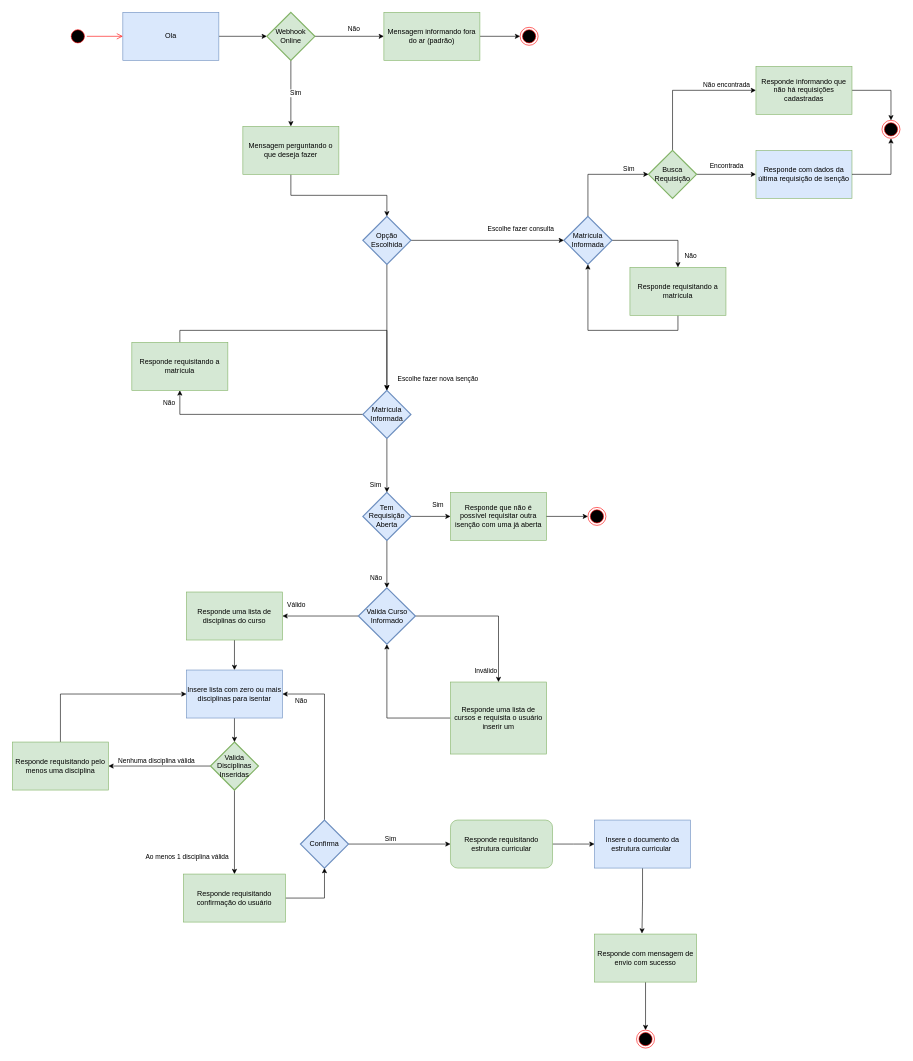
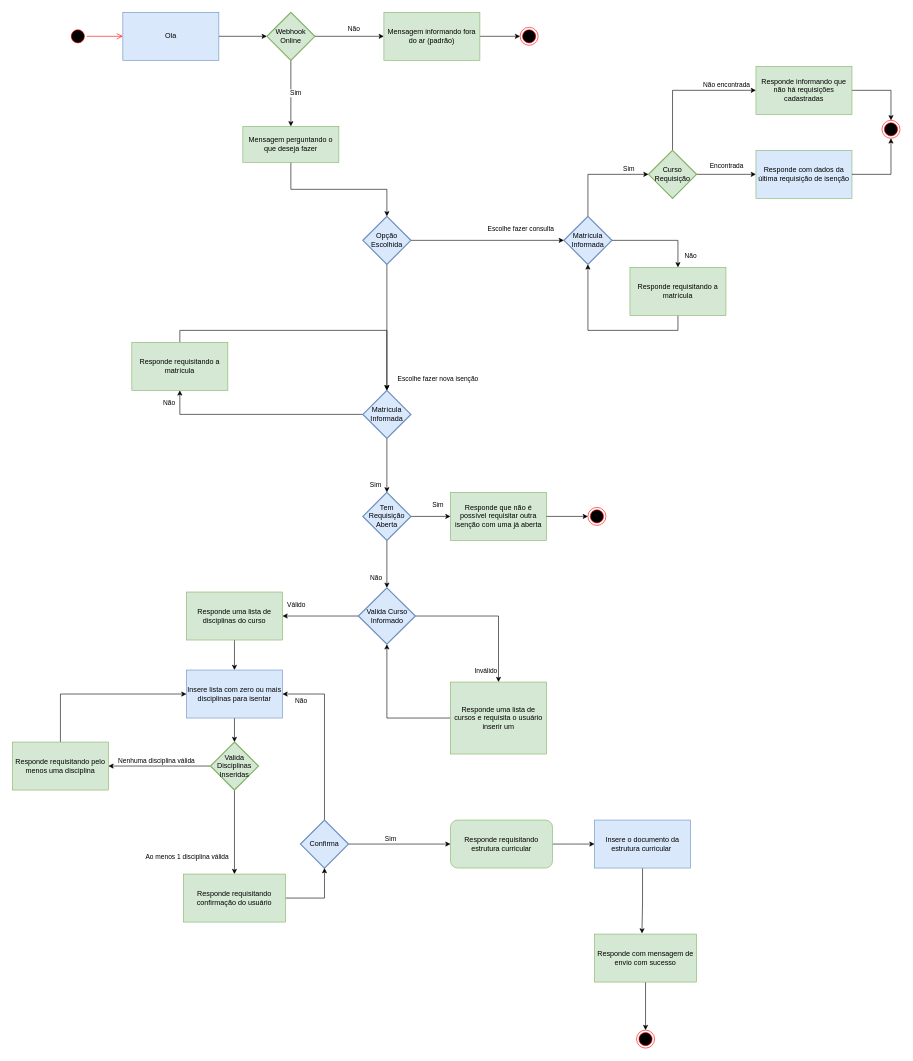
(291, 150) -> (291, 144)
(672, 174) -> (672, 174)
